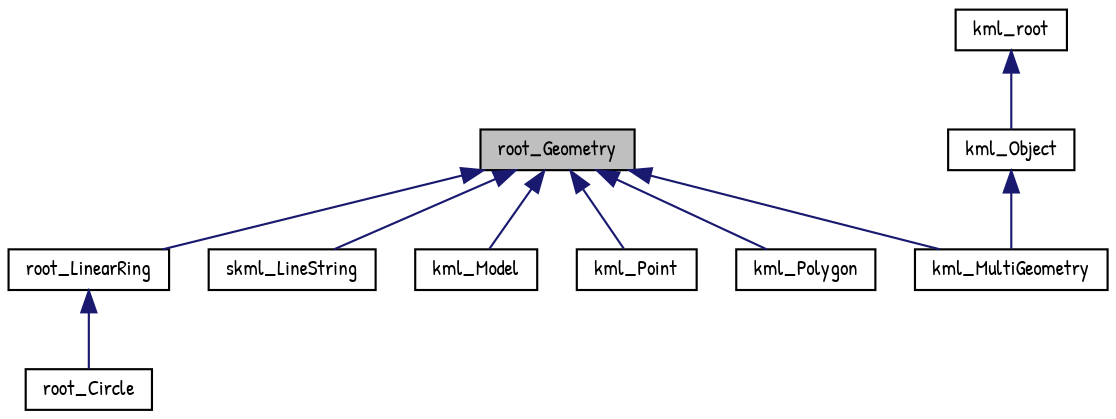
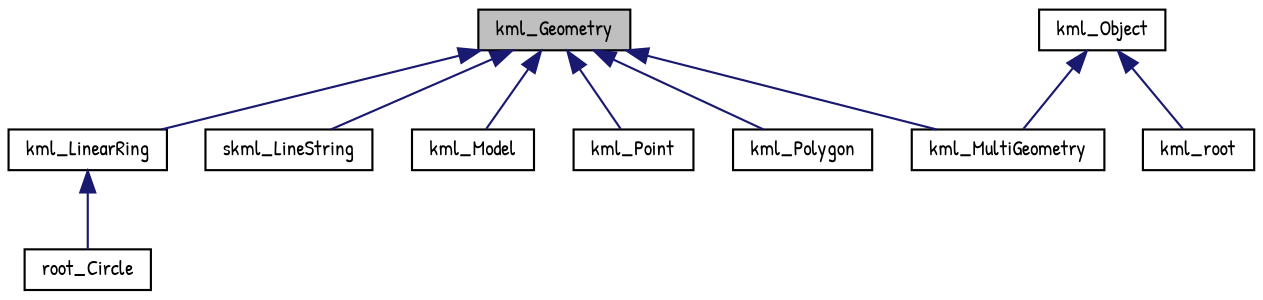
(1011, 101) -> (1158, 99)
(558, 150) -> (554, 30)
(89, 270) -> (88, 150)
